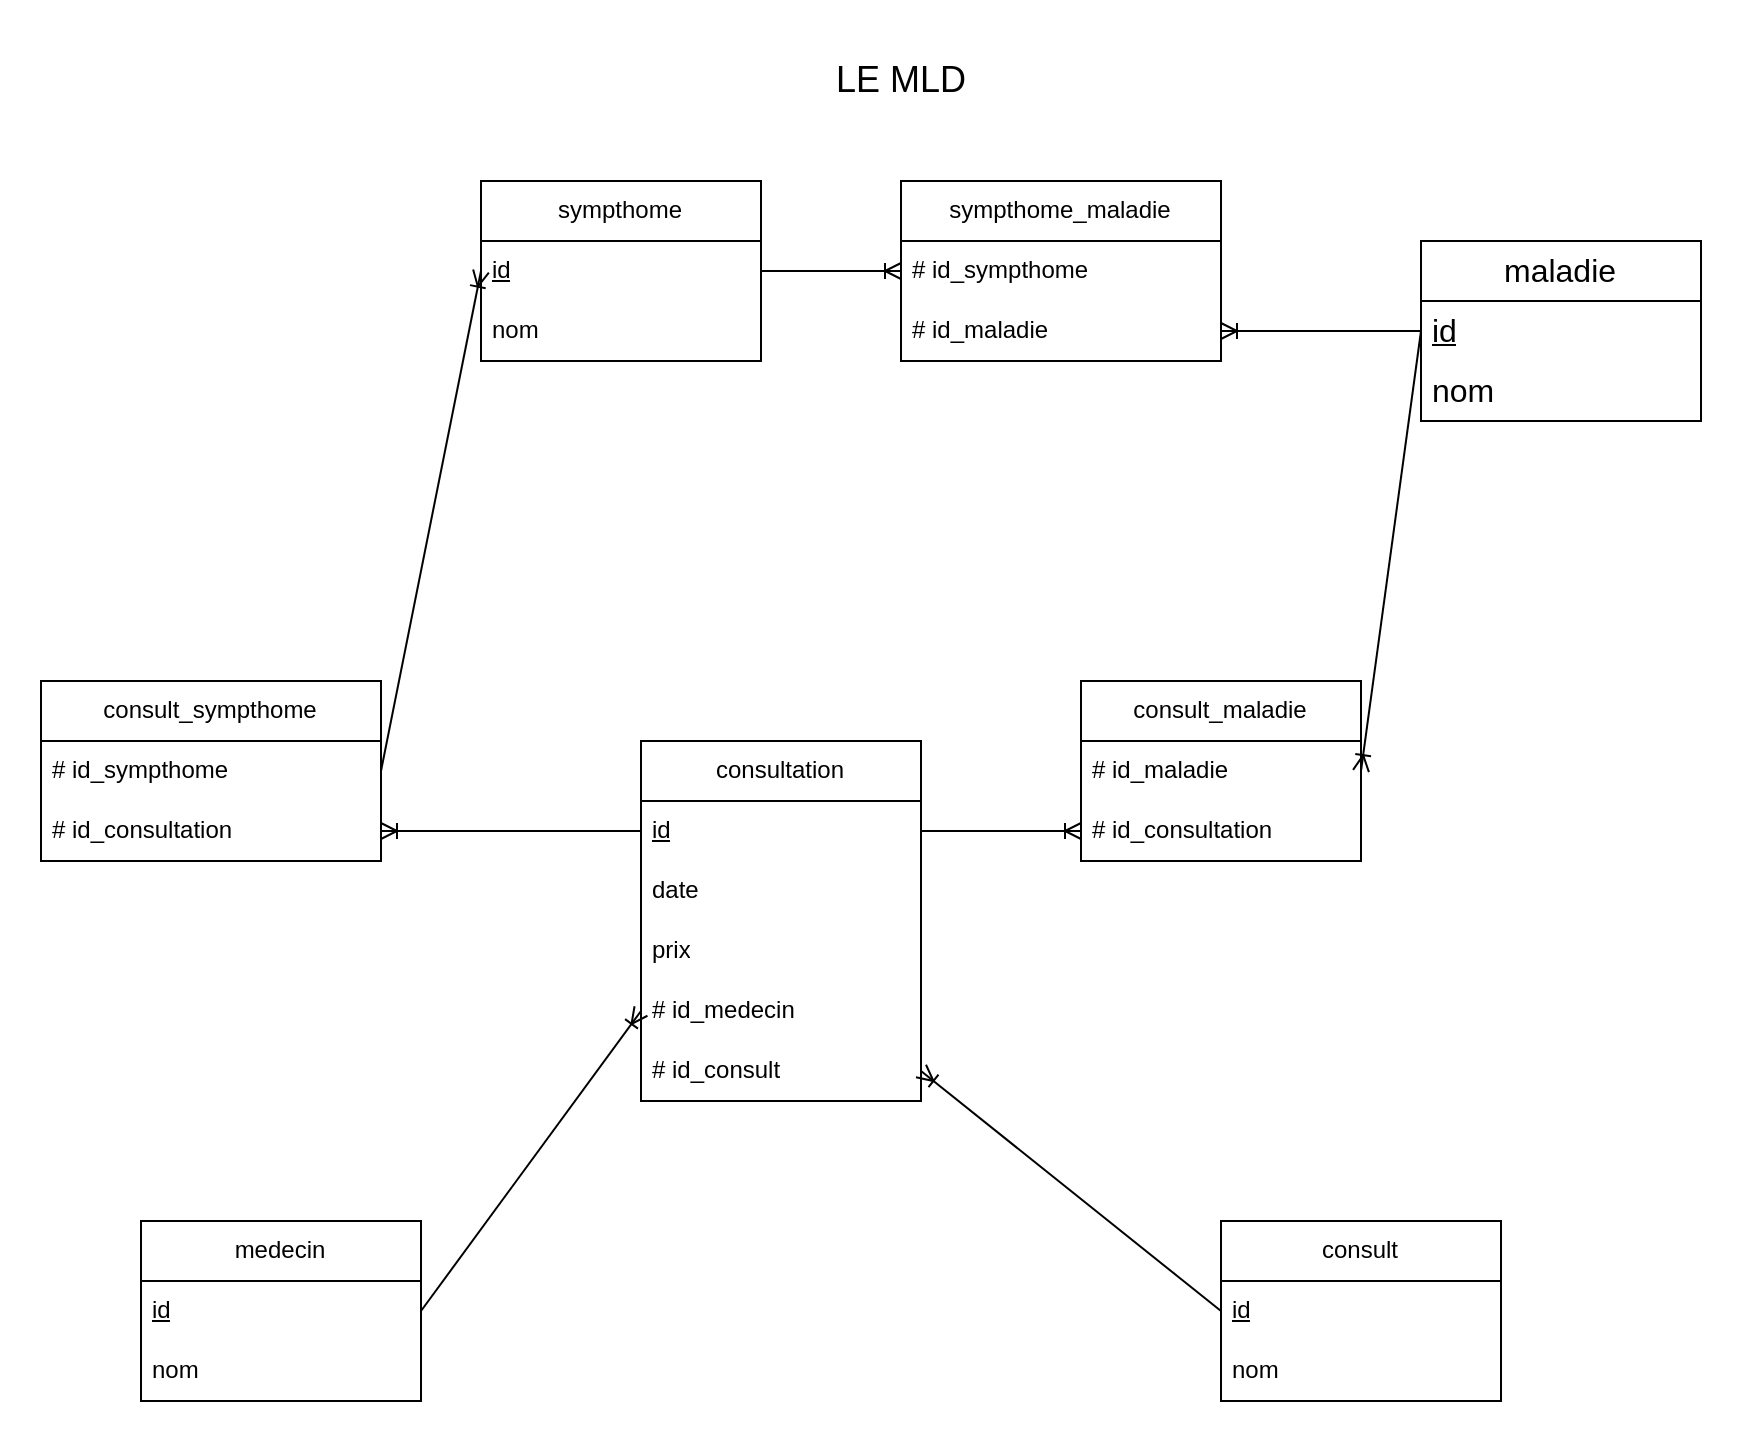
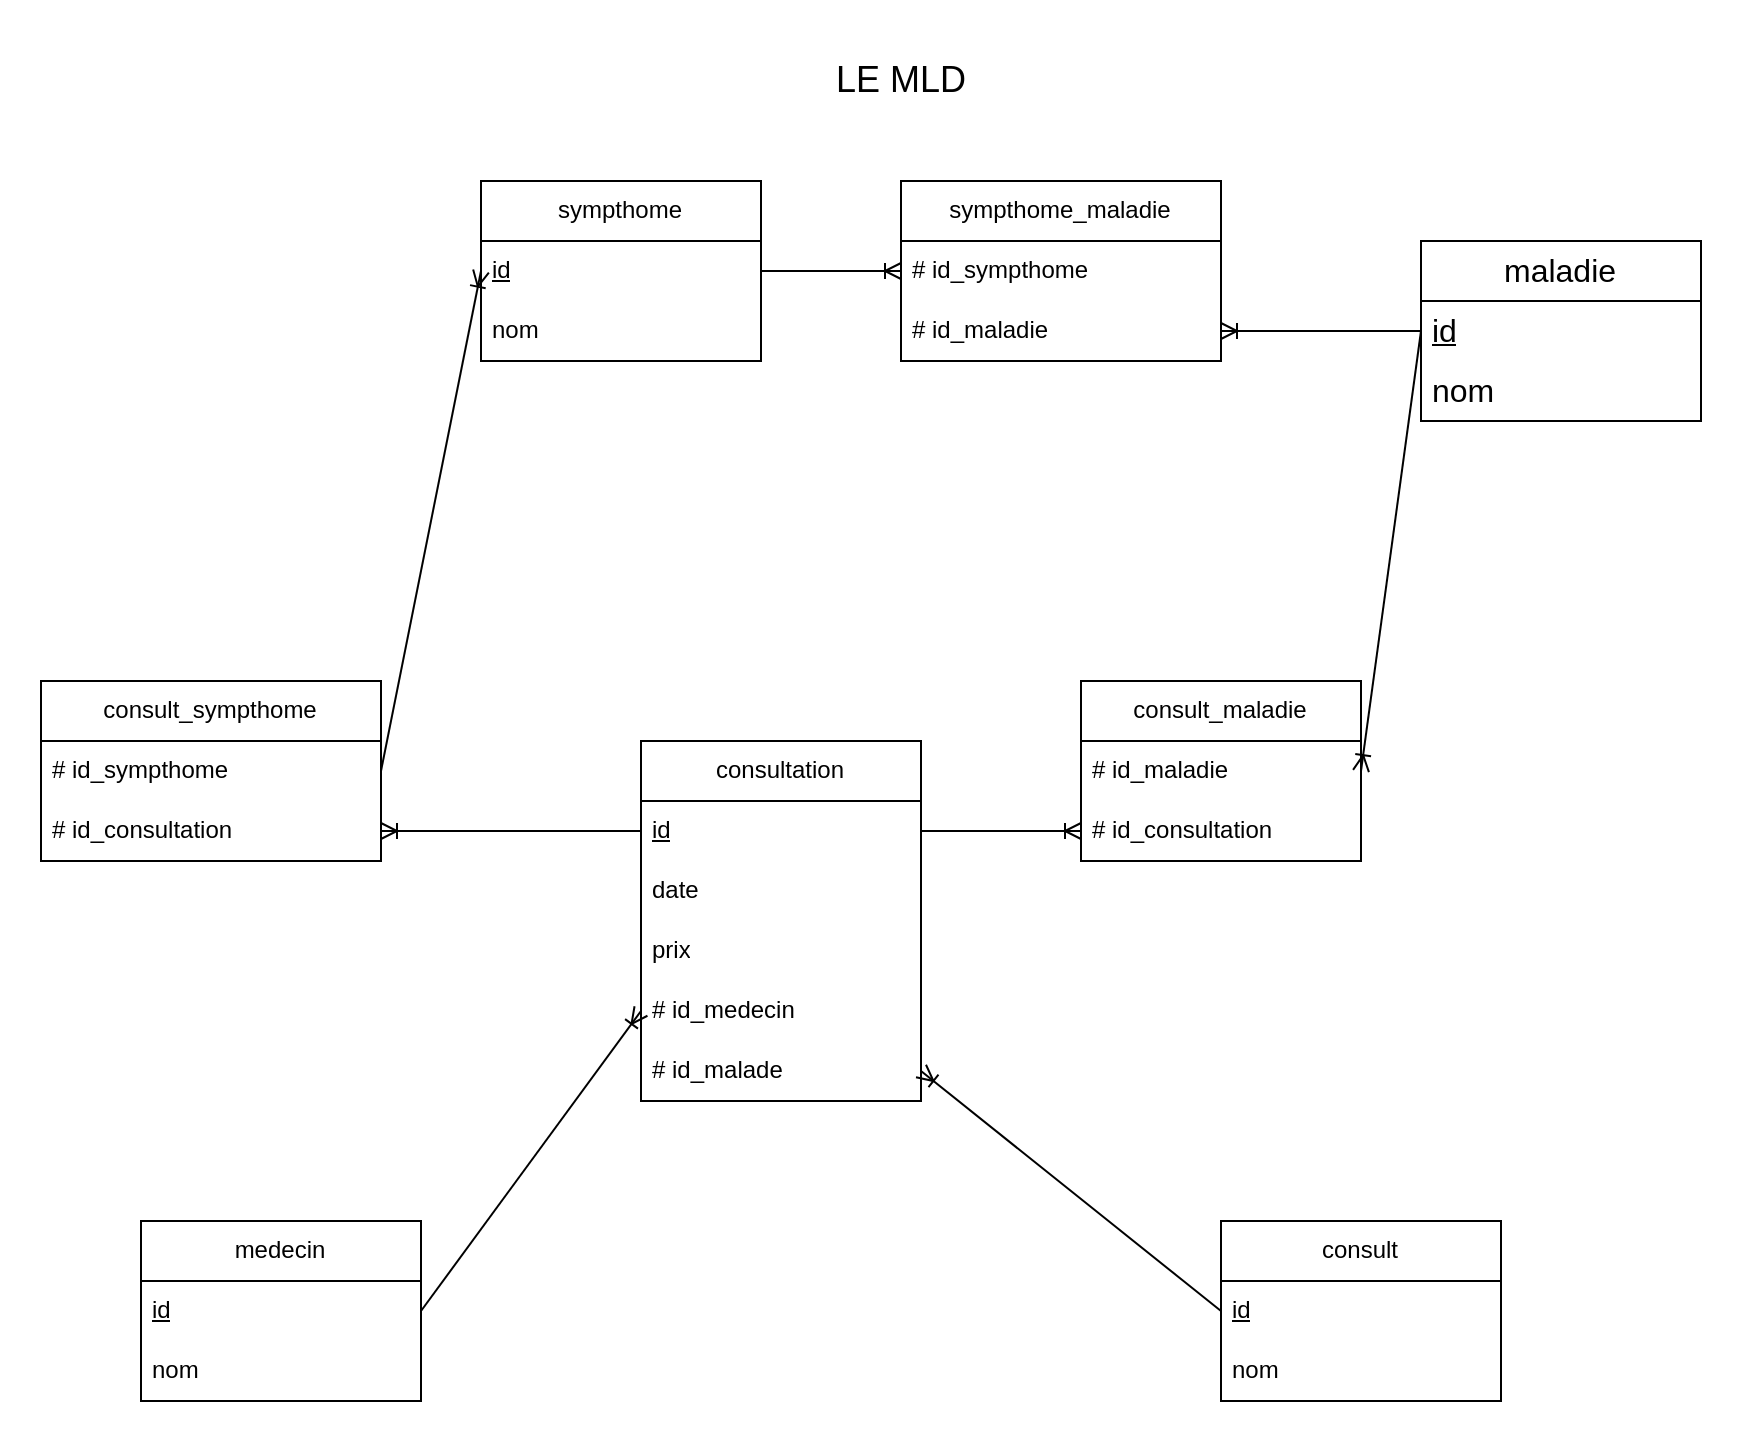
(724, 1071) -> (718, 1071)
